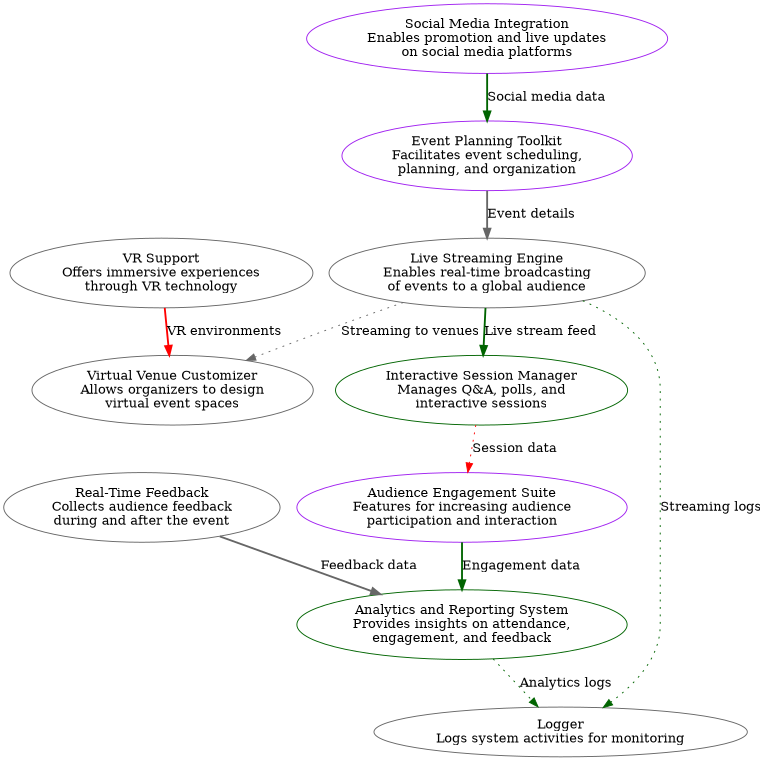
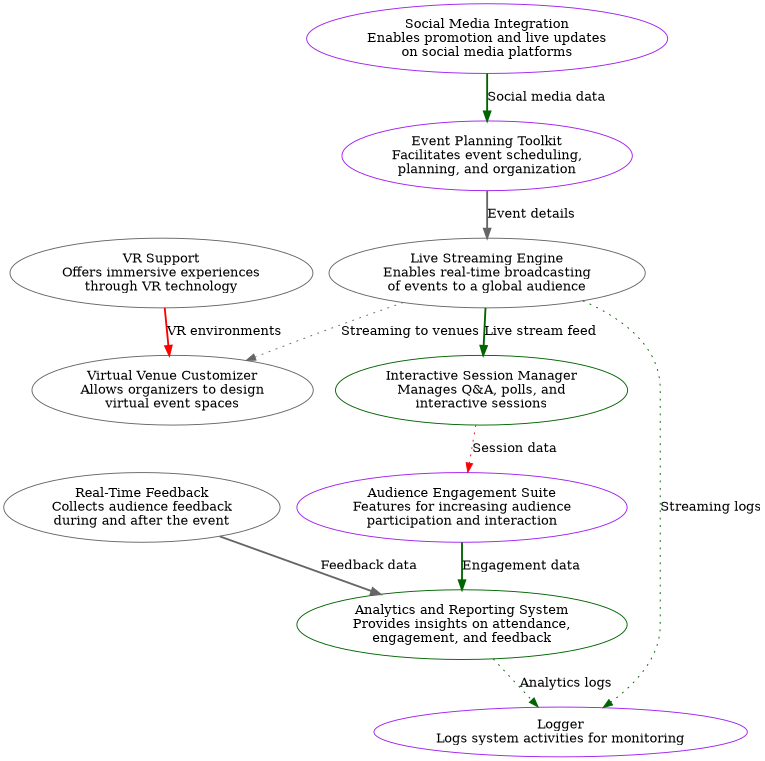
(561, 732) -> (561, 732)
